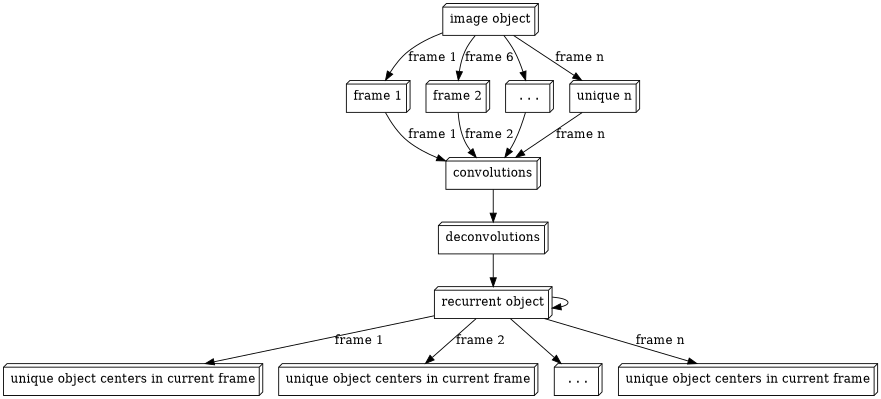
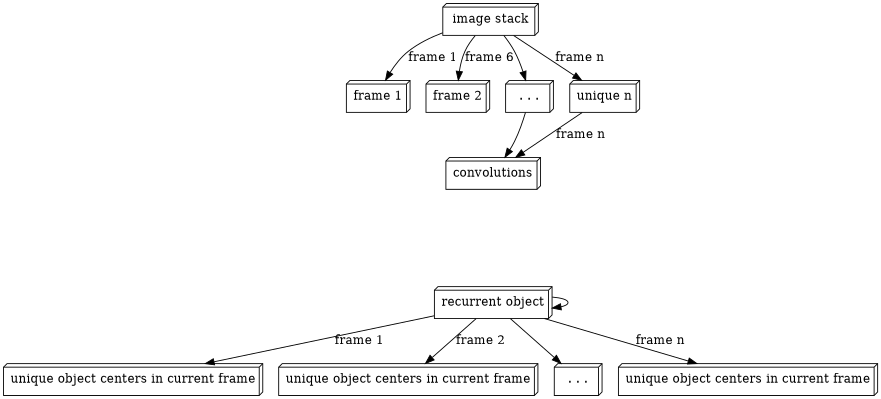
(491, 19) -> (491, 19)
(462, 133) -> none
(407, 140) -> none
(493, 238) -> none
